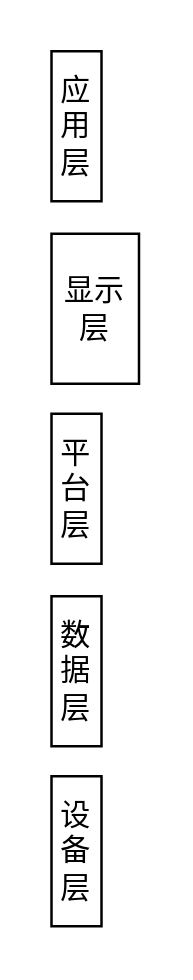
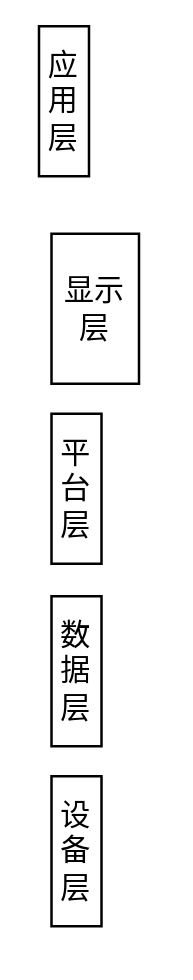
(76, 126) -> (64, 101)
